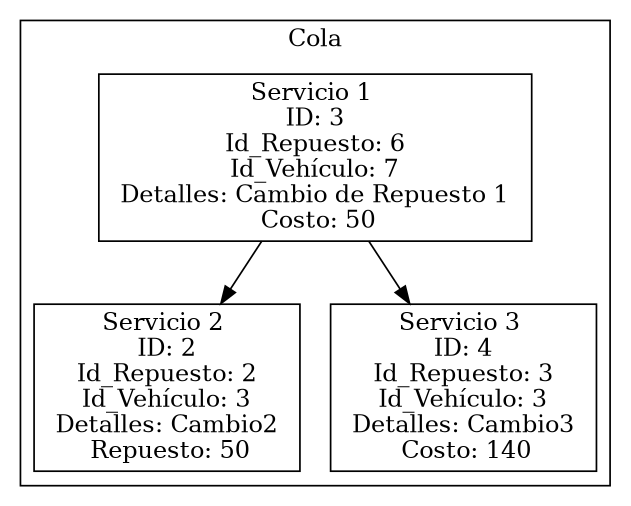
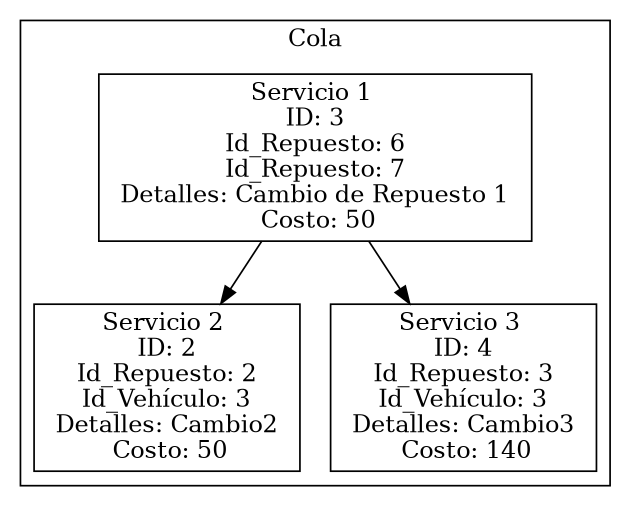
(315, 170) -> (315, 170)
(167, 451) -> (167, 451)
